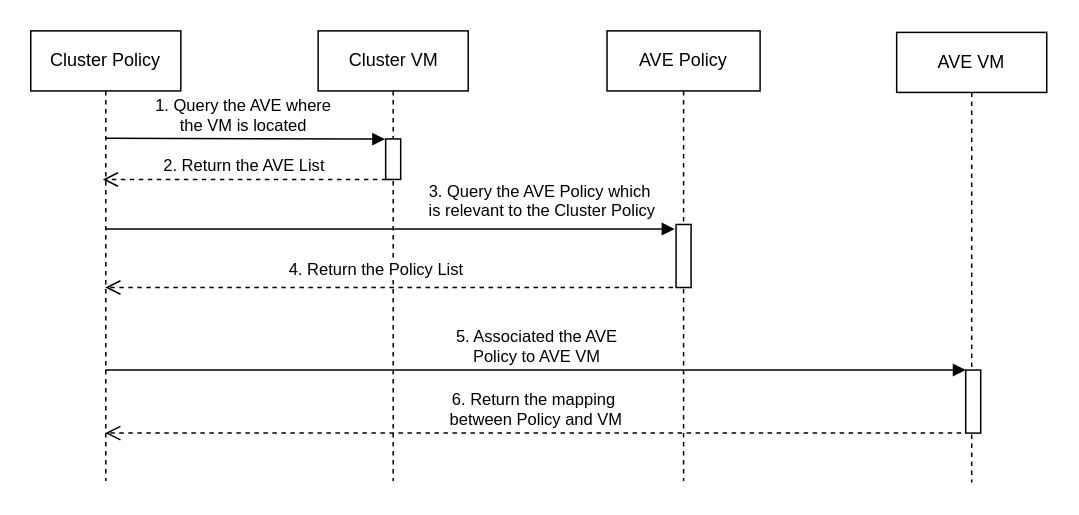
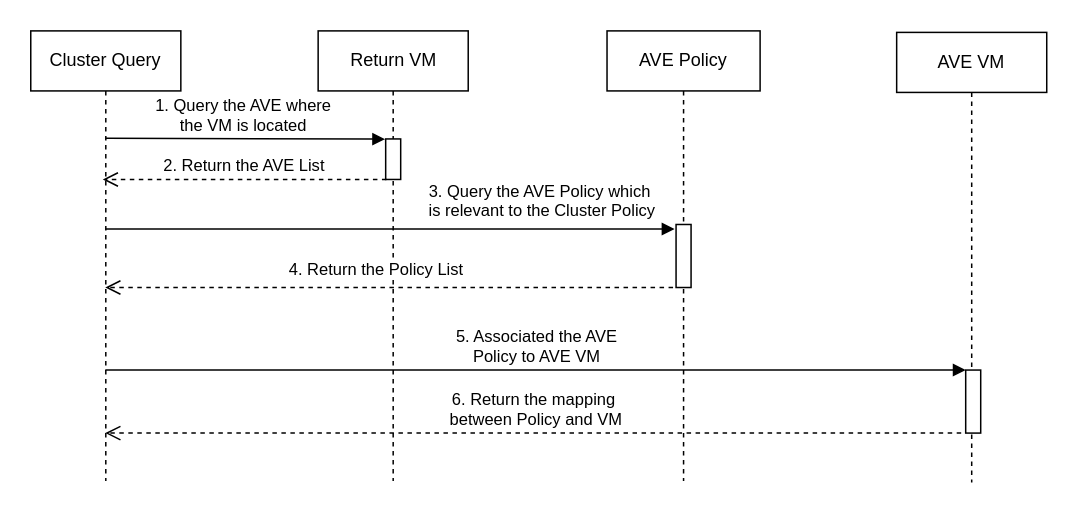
(106, 61) -> (106, 61)
(394, 61) -> (394, 61)
